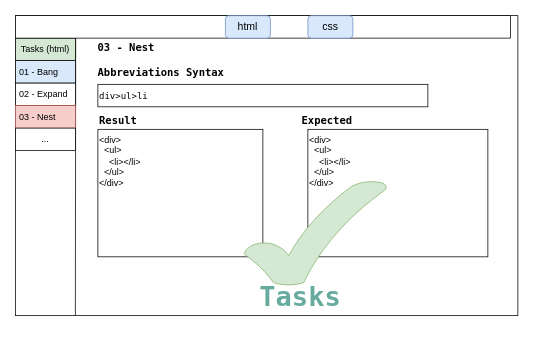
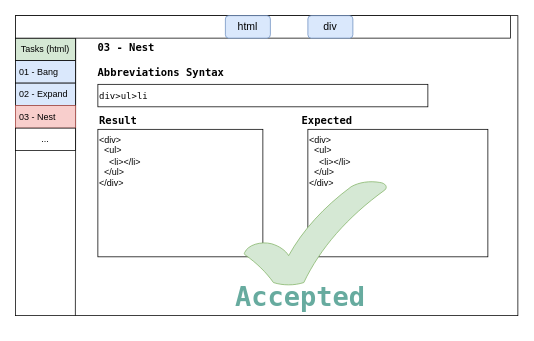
(330, 27) -> (330, 27)
(45, 94) -> (45, 94)
(300, 297) -> (300, 297)
